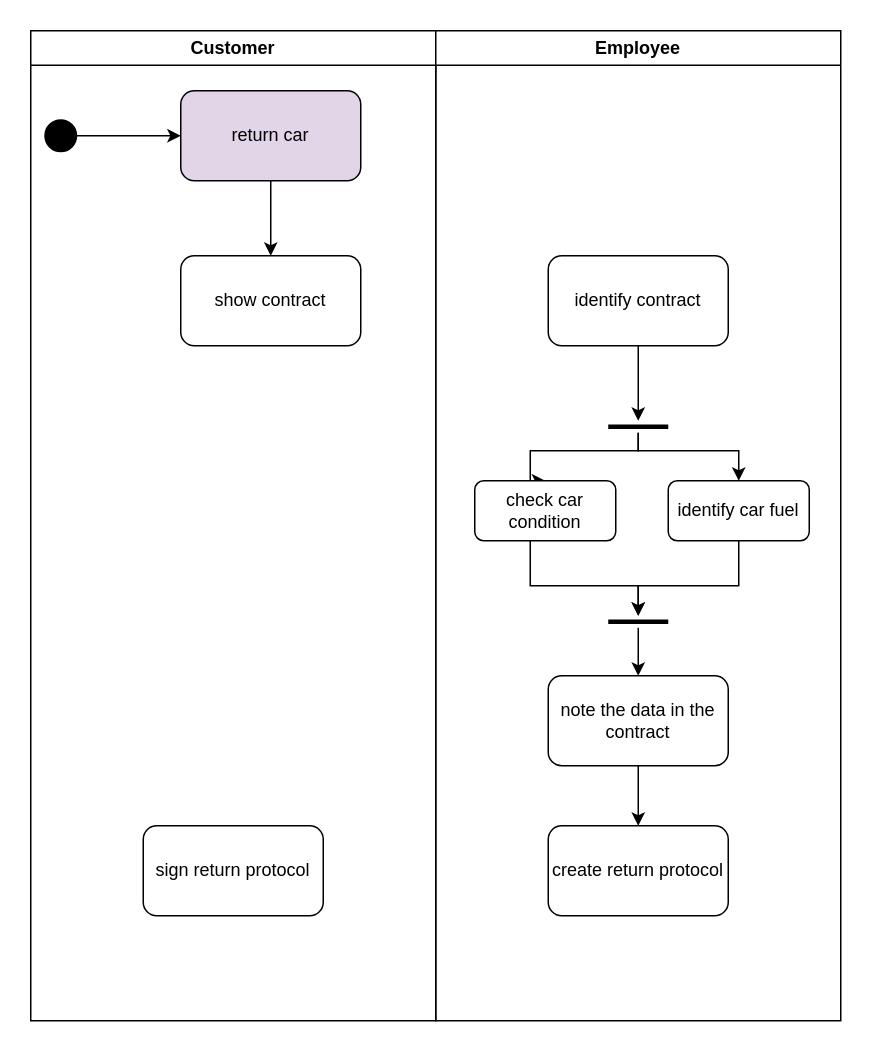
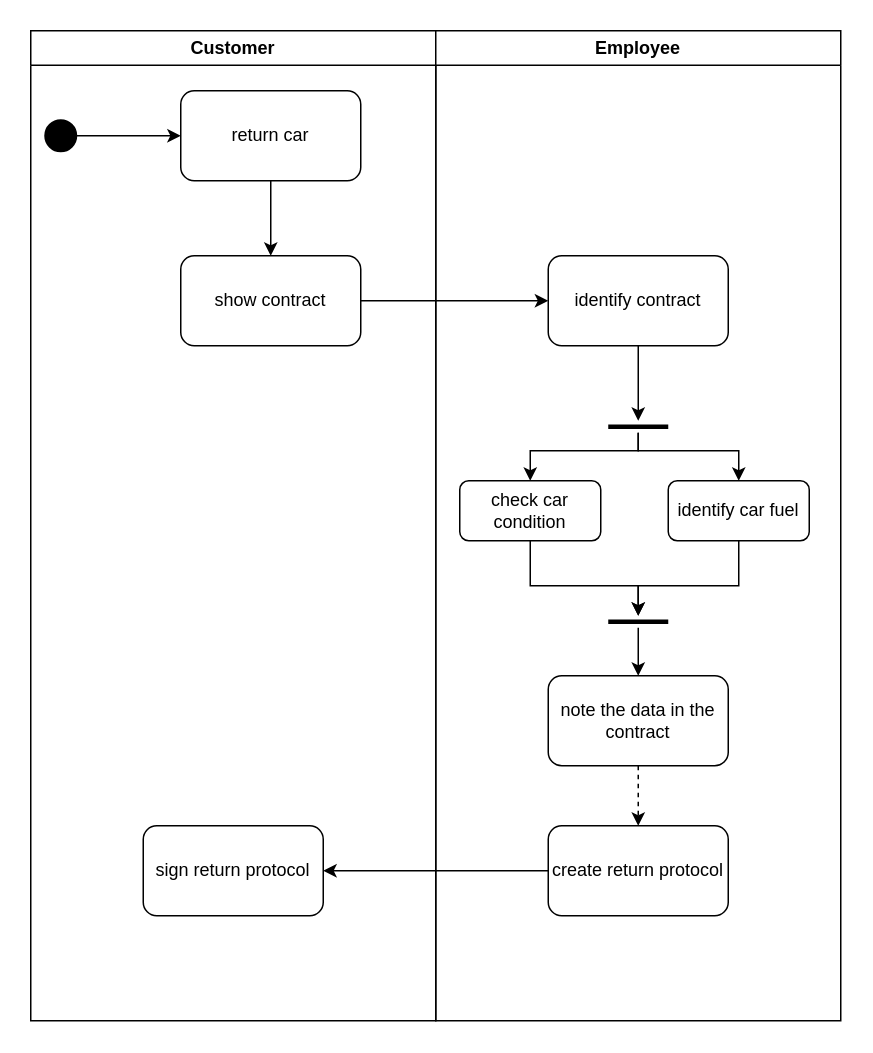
(271, 136) -> (271, 136)
none -> (449, 301)
(545, 511) -> (530, 511)
(638, 790) -> (638, 790)
none -> (441, 871)
